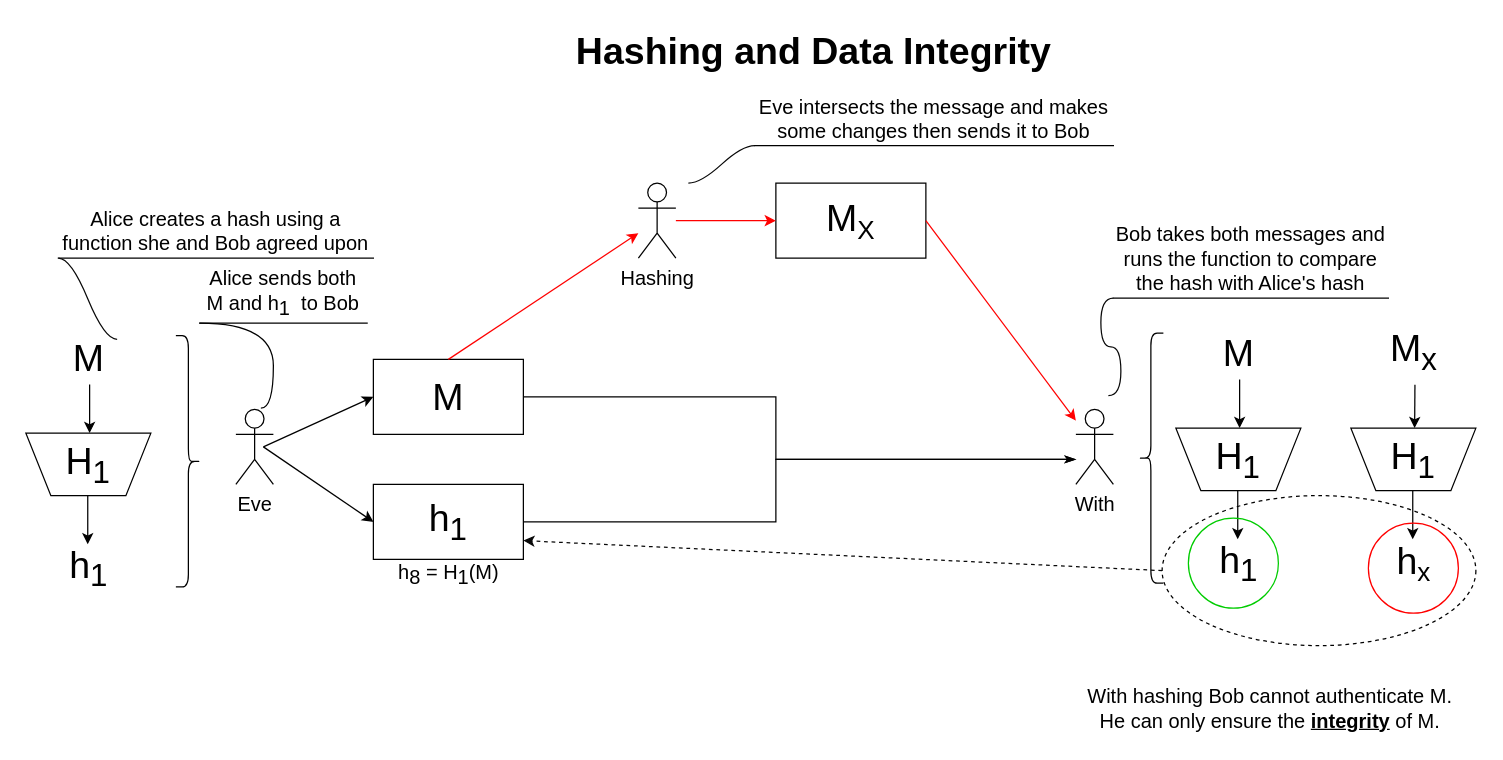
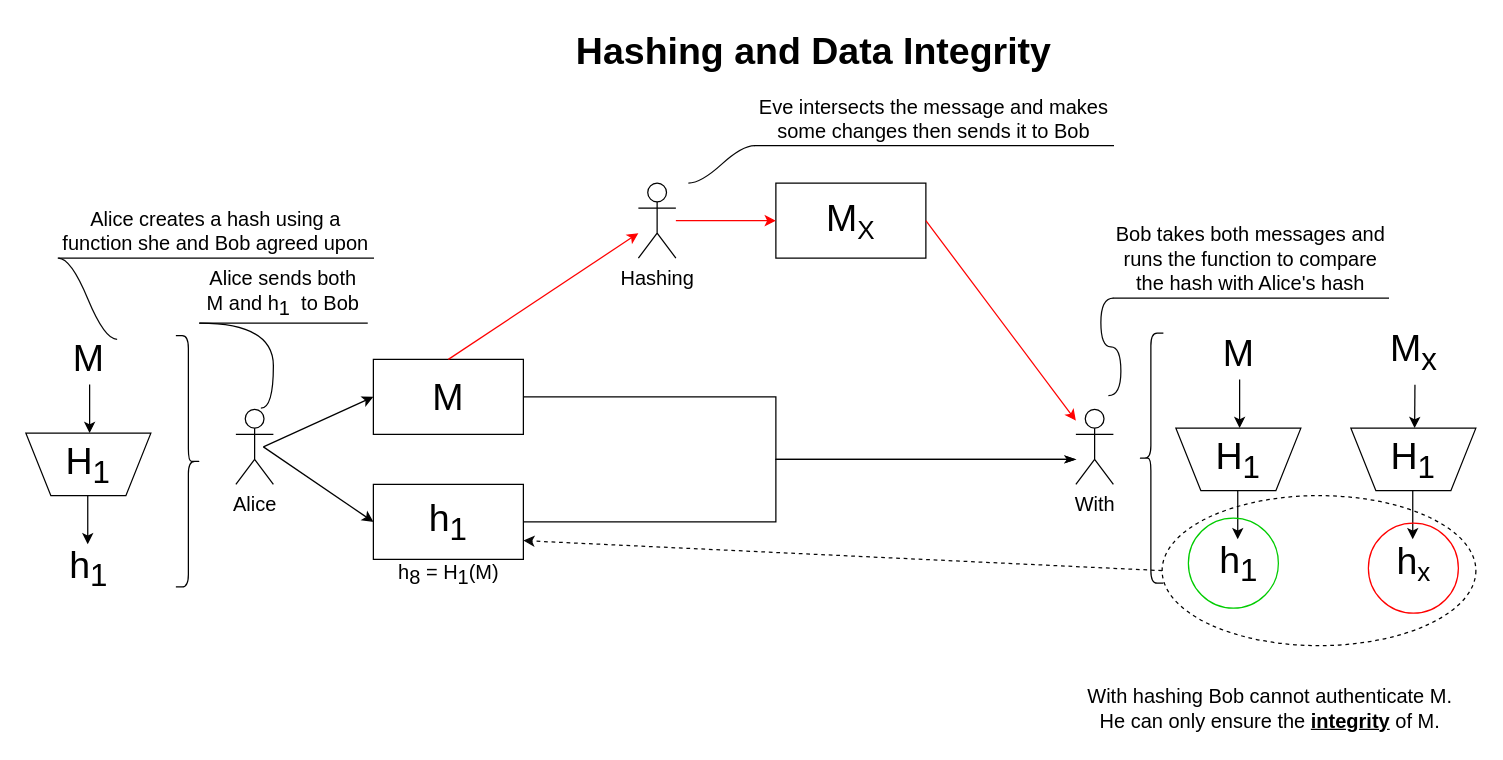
(255, 505) -> (255, 505)
